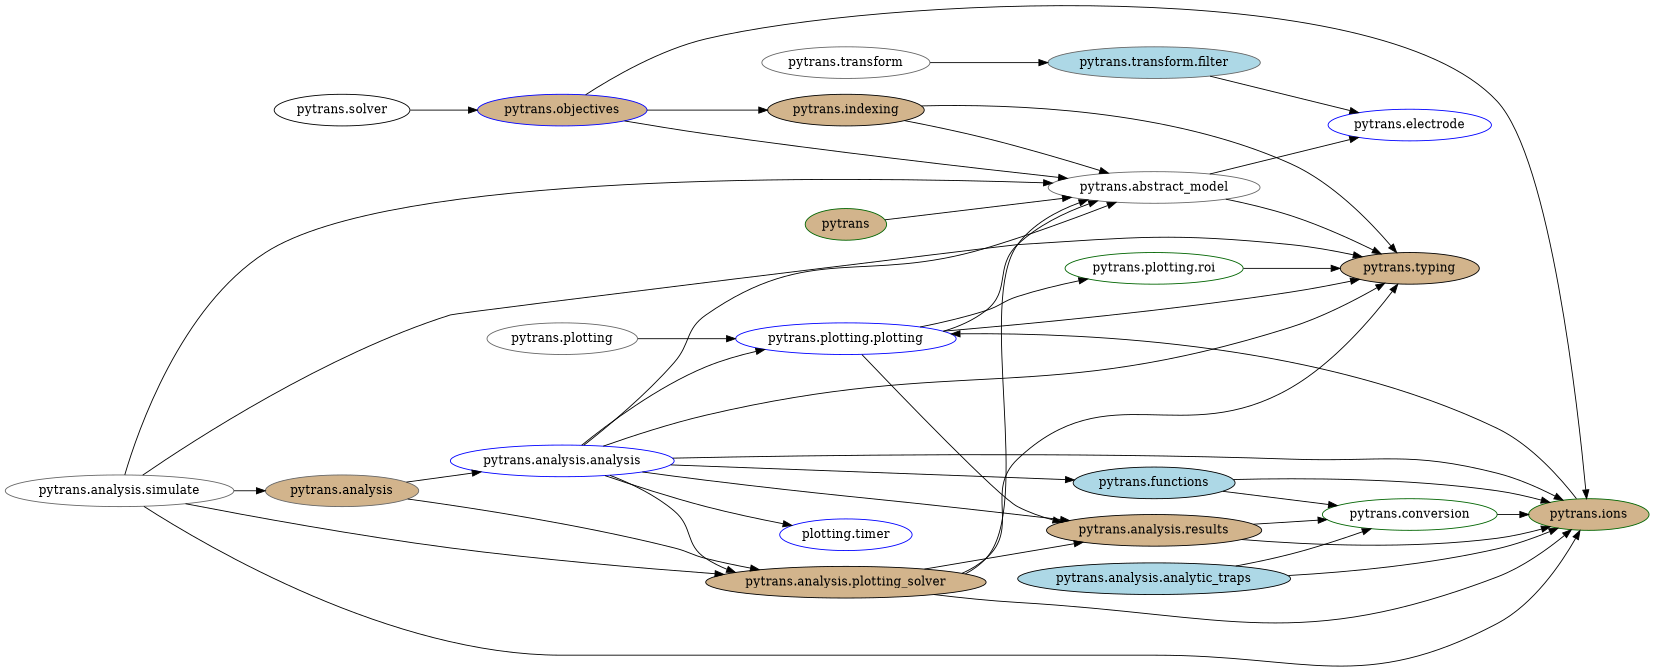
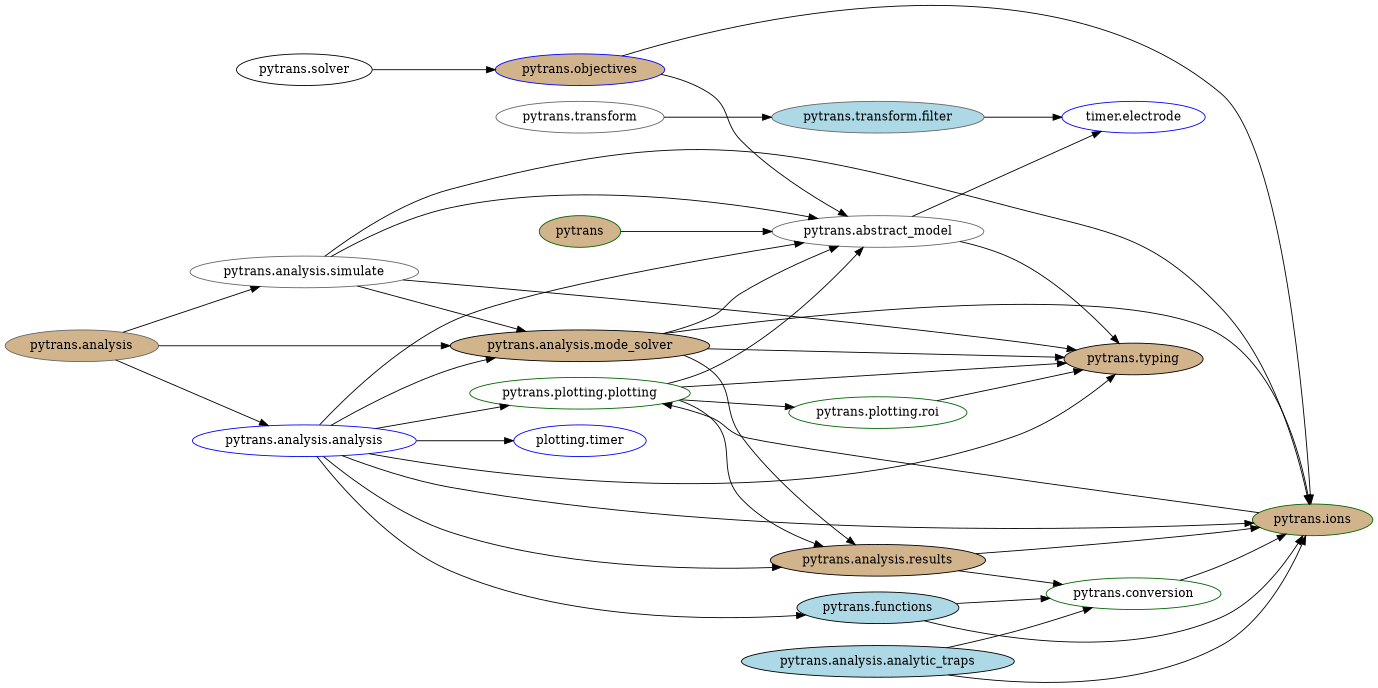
(846, 110) -> none
(1410, 125) -> (1134, 117)
(562, 339) -> none
(846, 339) -> (580, 393)
(245, 491) -> (187, 311)
(846, 582) -> (580, 346)
